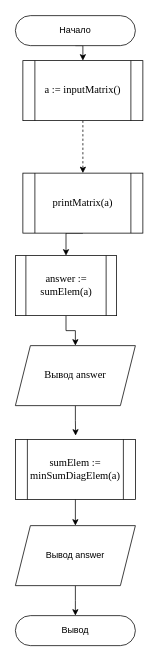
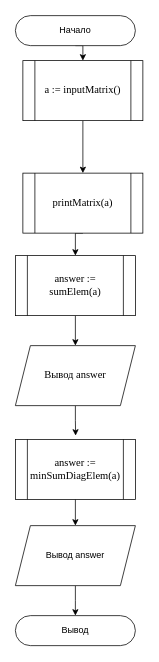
(83, 144) -> (83, 144)
(66, 285) -> (75, 285)
(75, 469) -> (75, 469)
